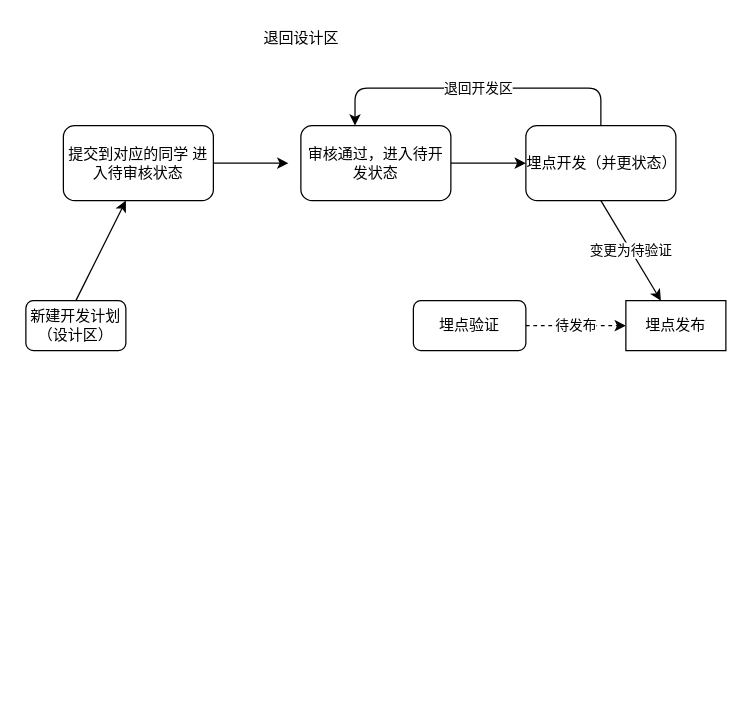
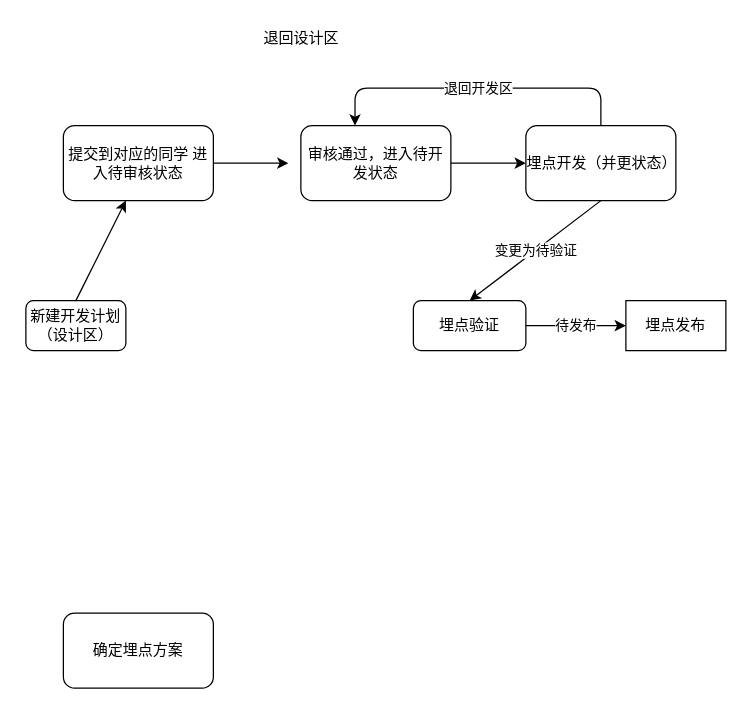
(629, 247) -> (539, 248)
(542, 326) -> (542, 326)
none -> (138, 651)
